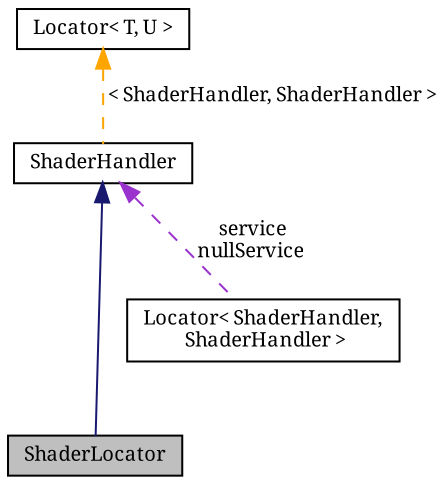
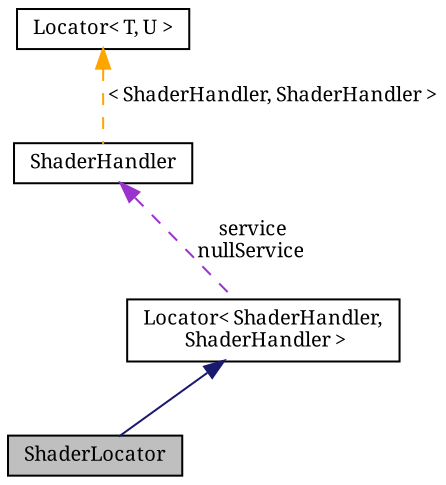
(99, 319) -> (163, 405)
